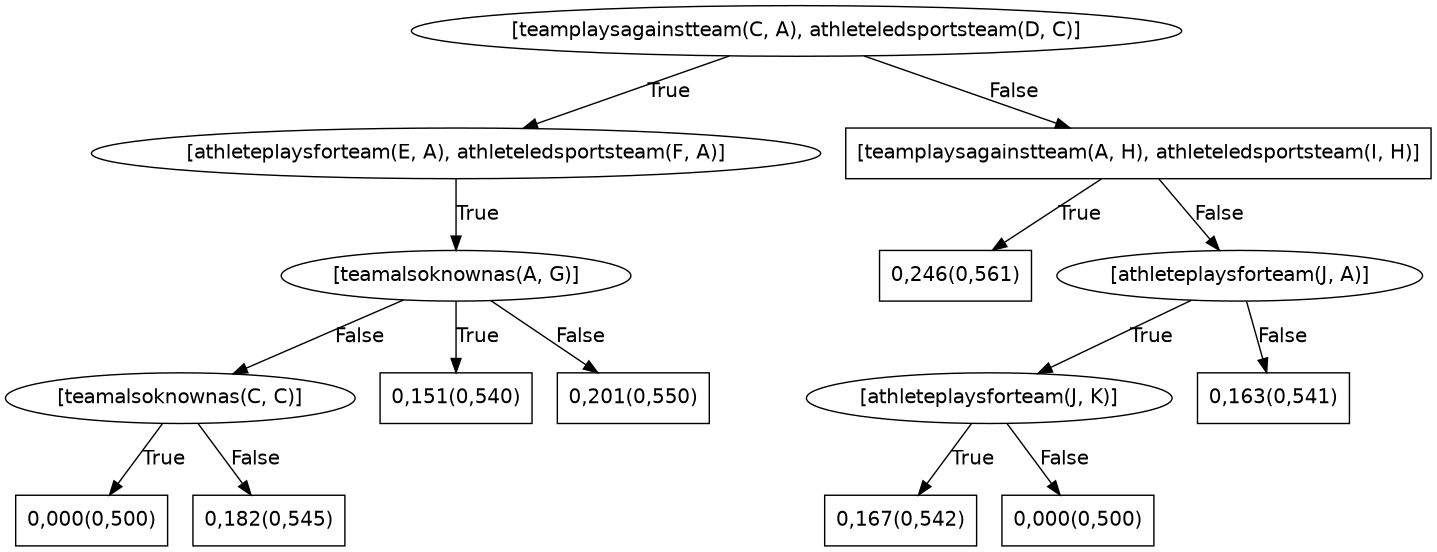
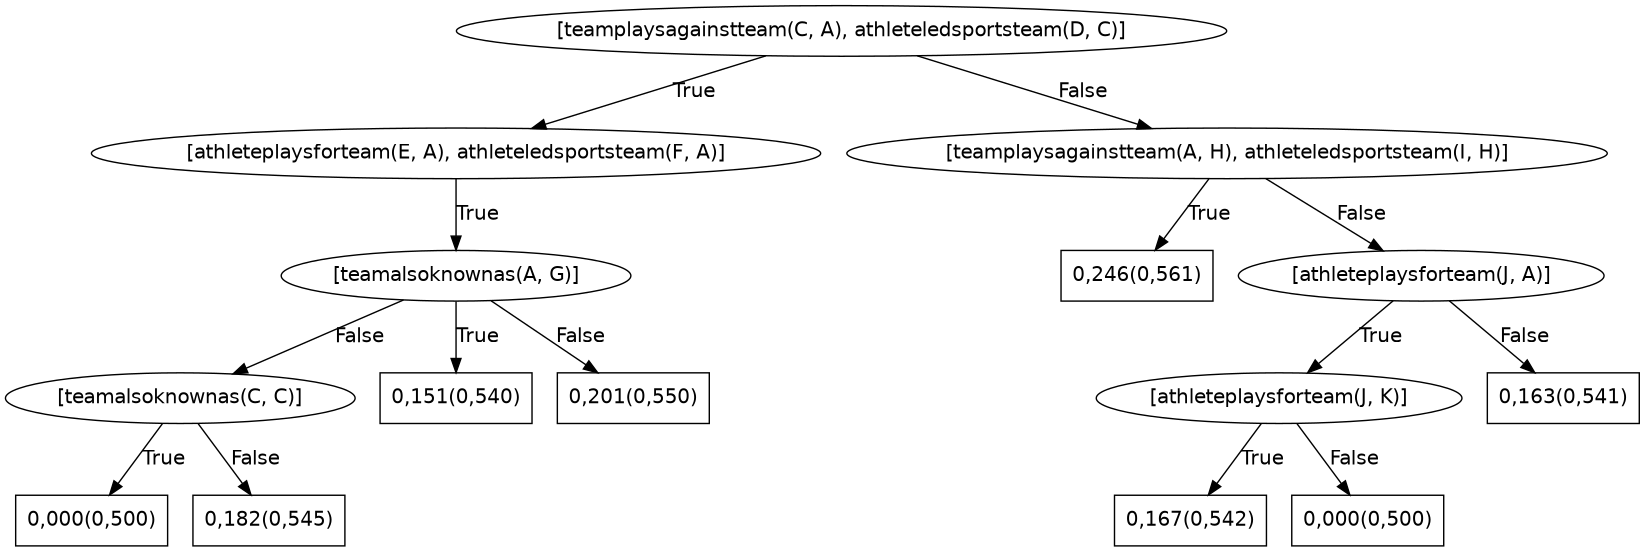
(1138, 153) -> (1227, 153)
